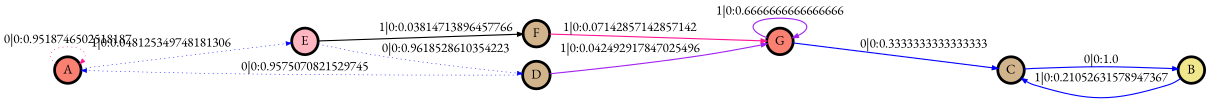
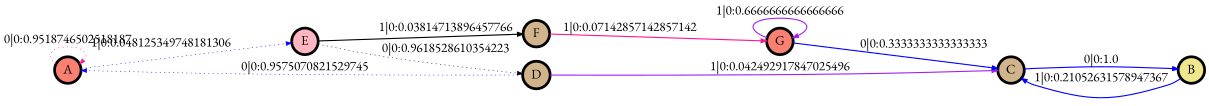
(417, 61) -> (417, 61)
(656, 62) -> (771, 75)
